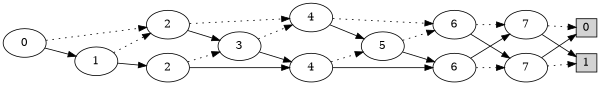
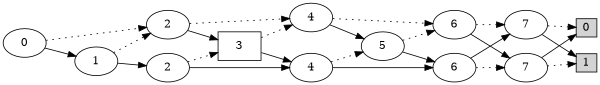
(240, 46) -> (240, 46)
